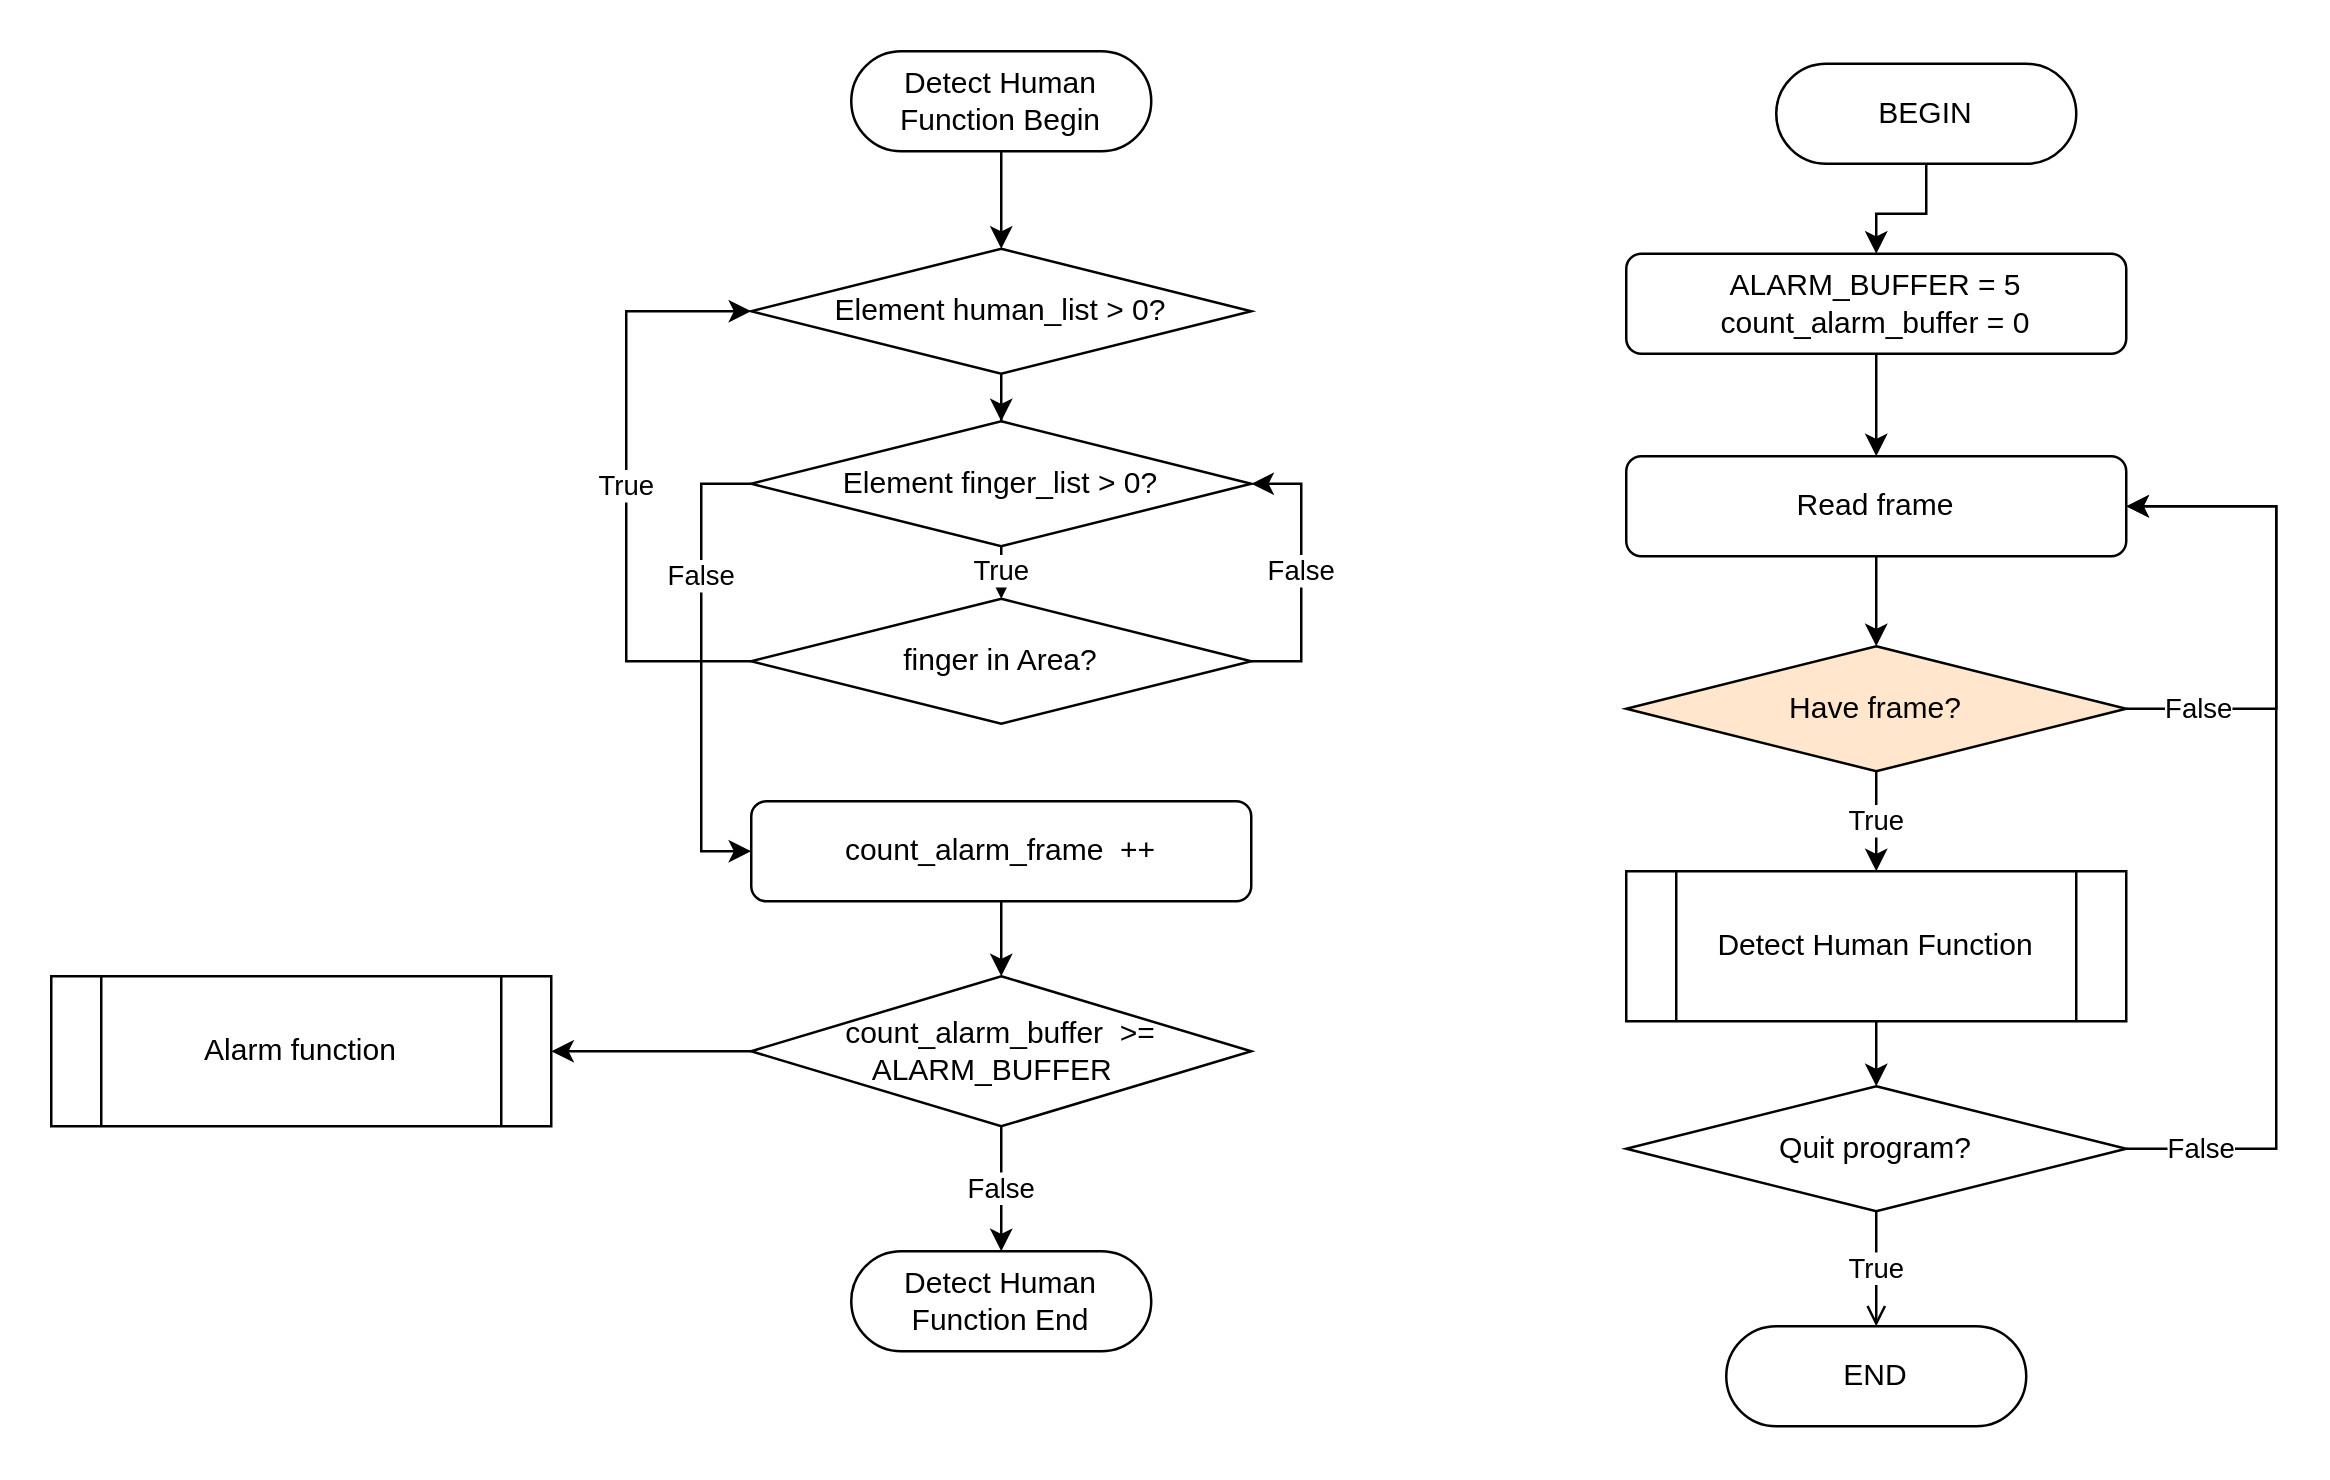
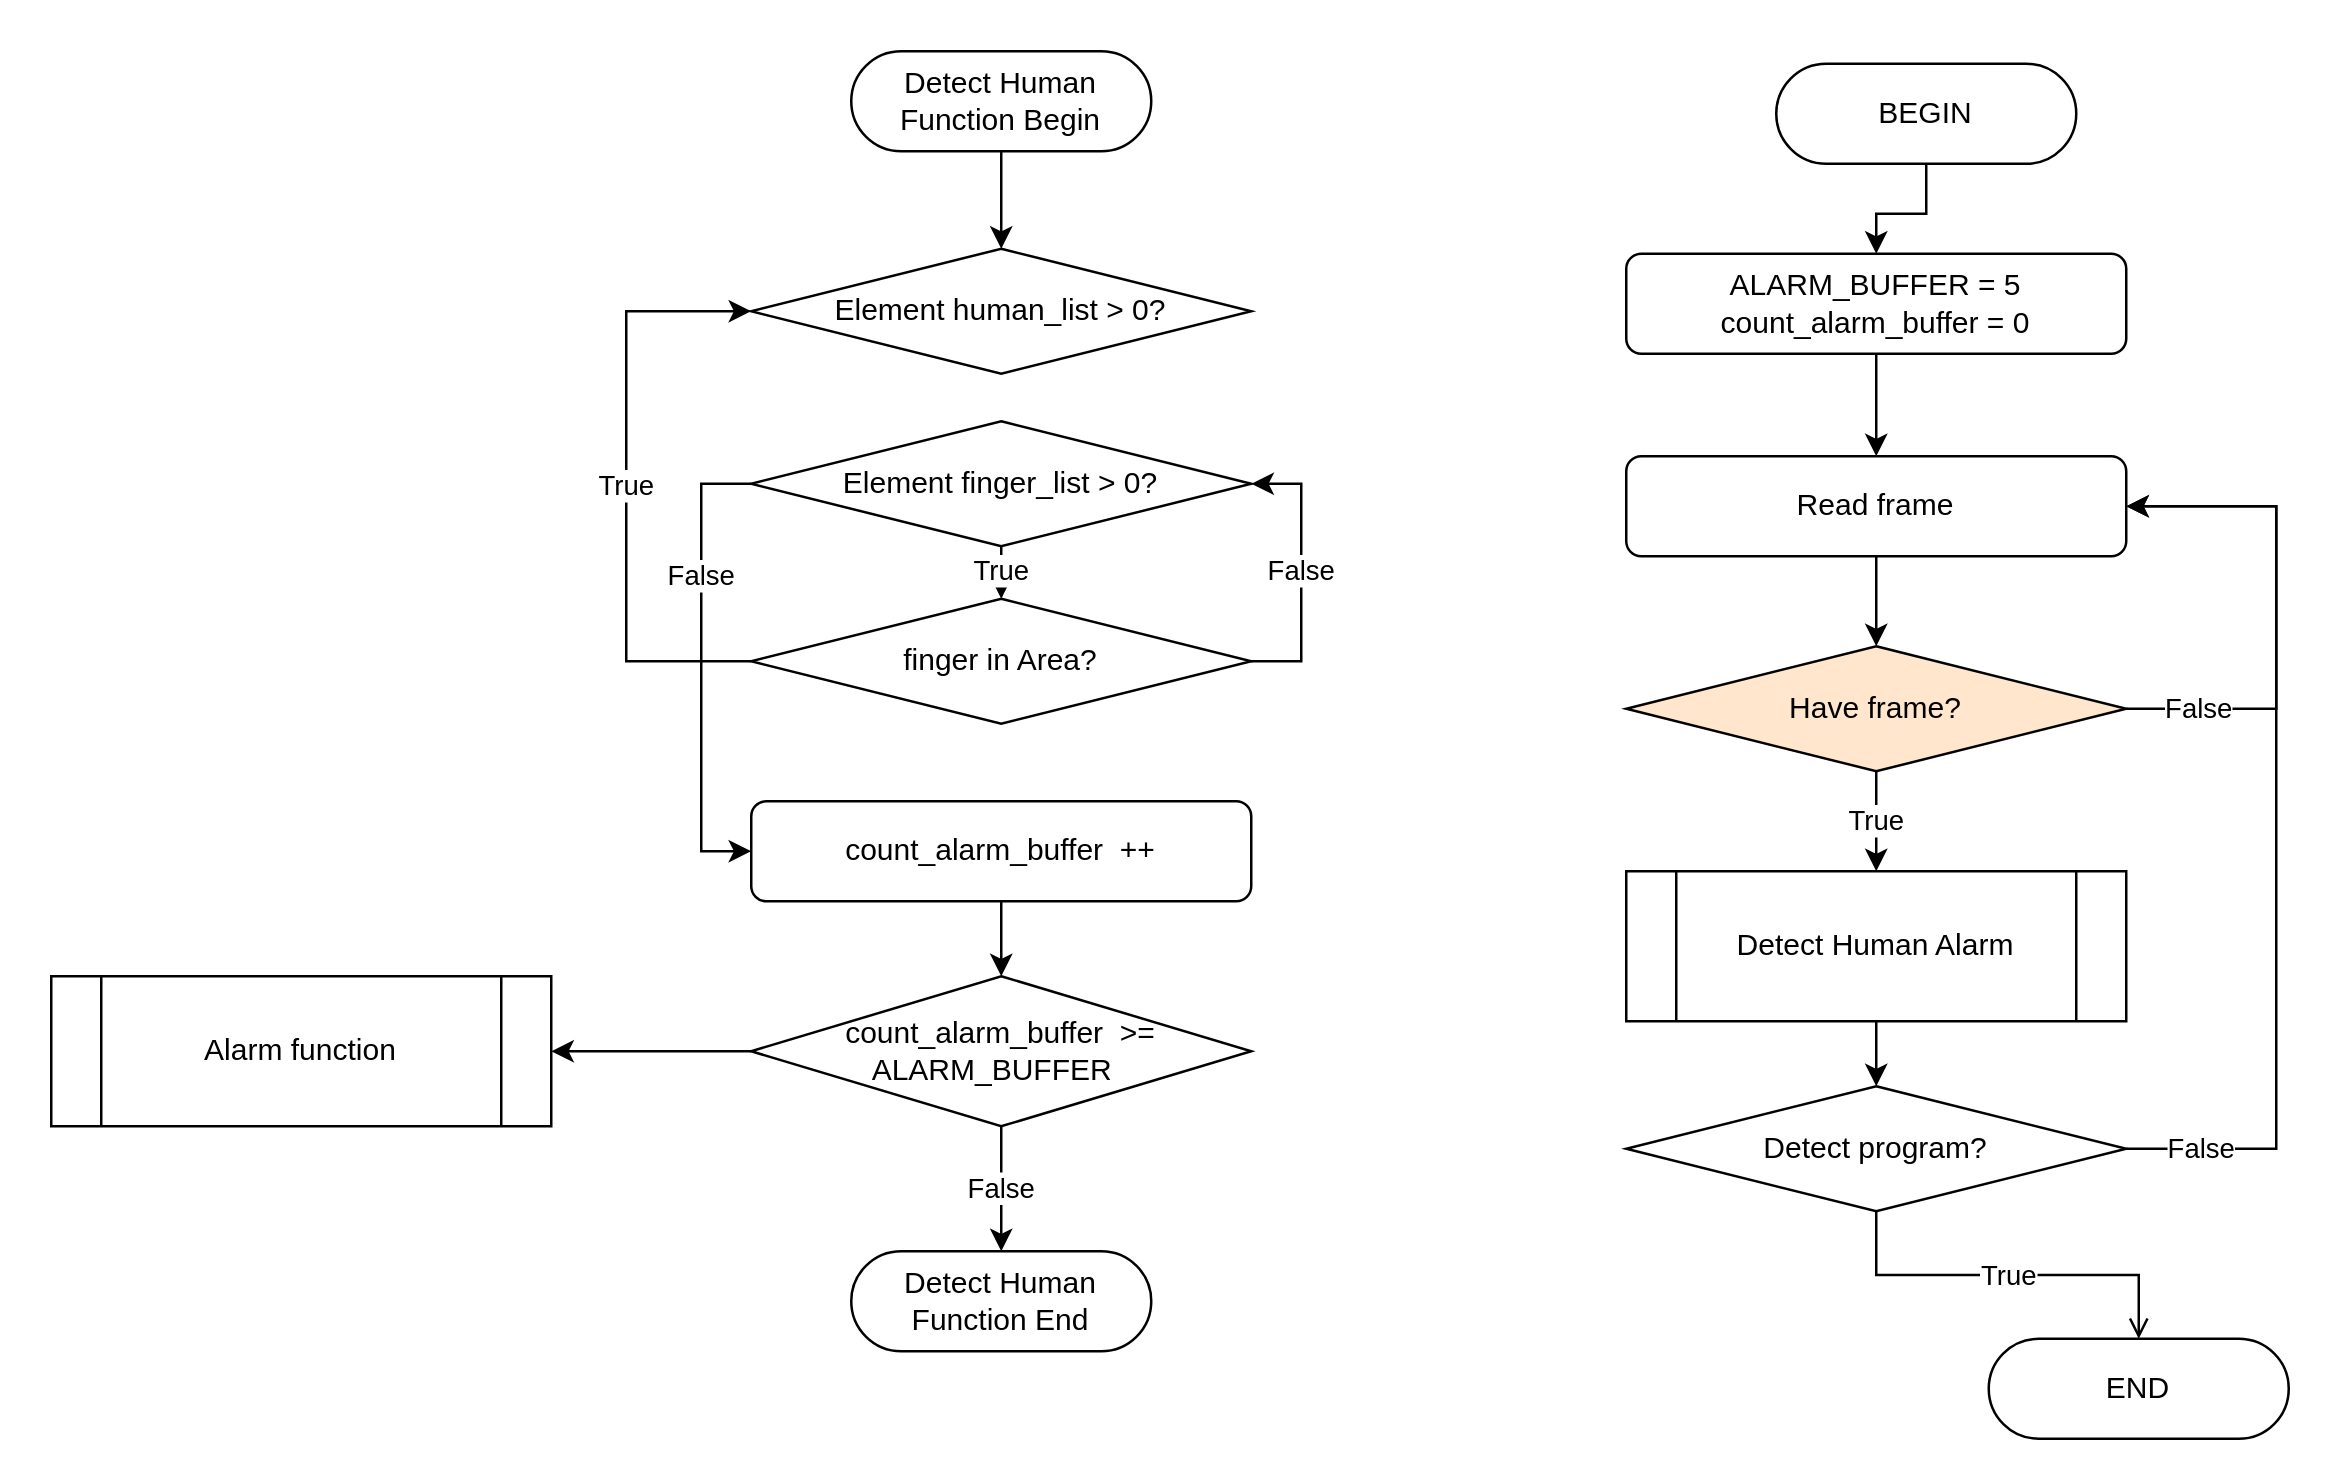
(1001, 406) -> none
(1001, 851) -> (1001, 851)
(1876, 946) -> (1876, 946)
(1876, 1149) -> (1876, 1149)
(1876, 1376) -> (2139, 1389)
